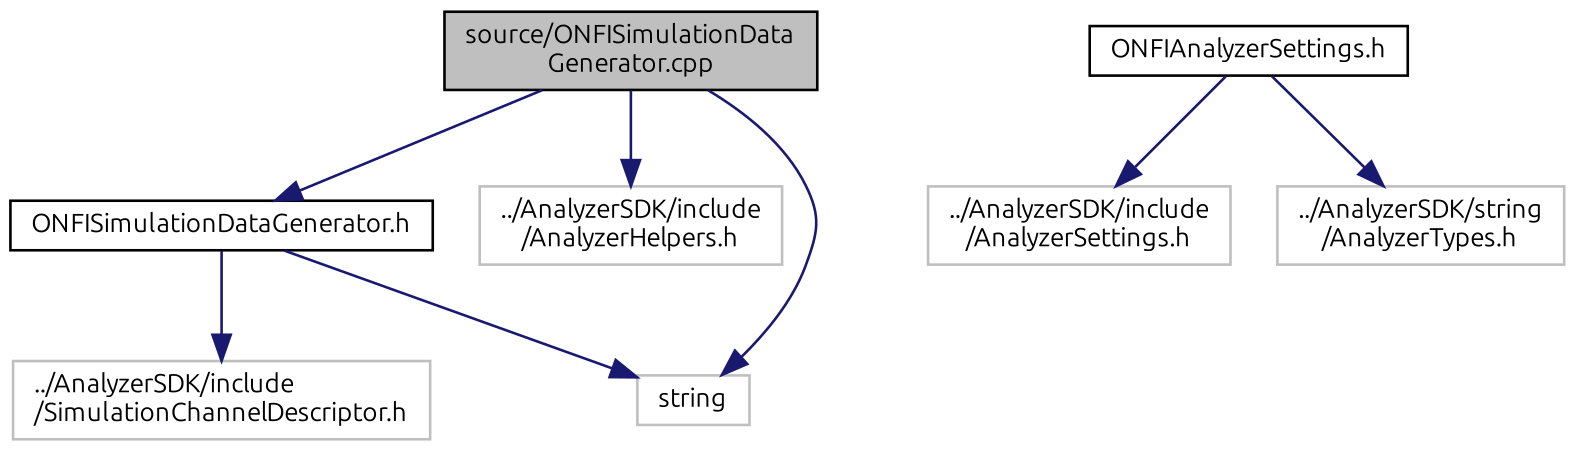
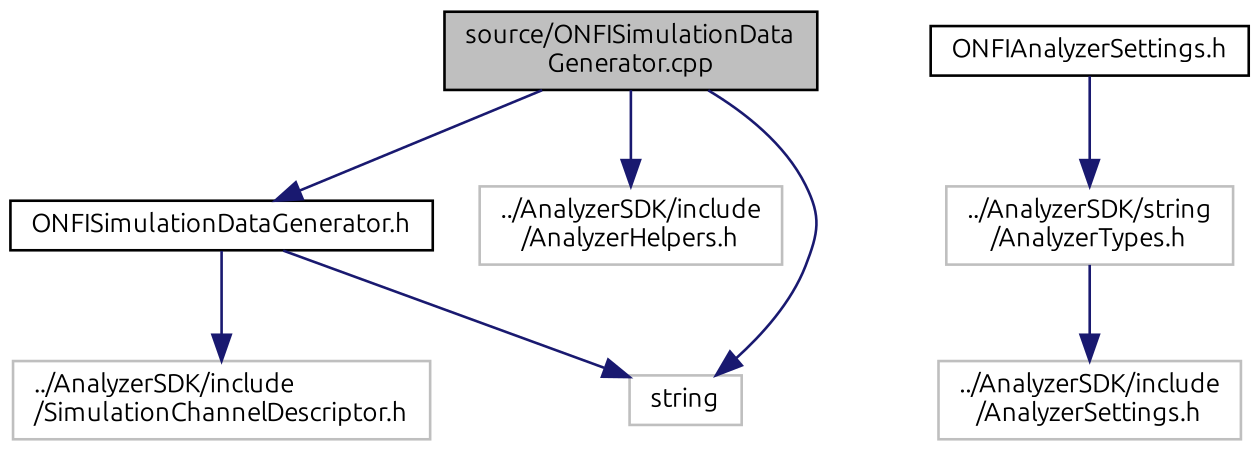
(1181, 122) -> (1090, 299)
